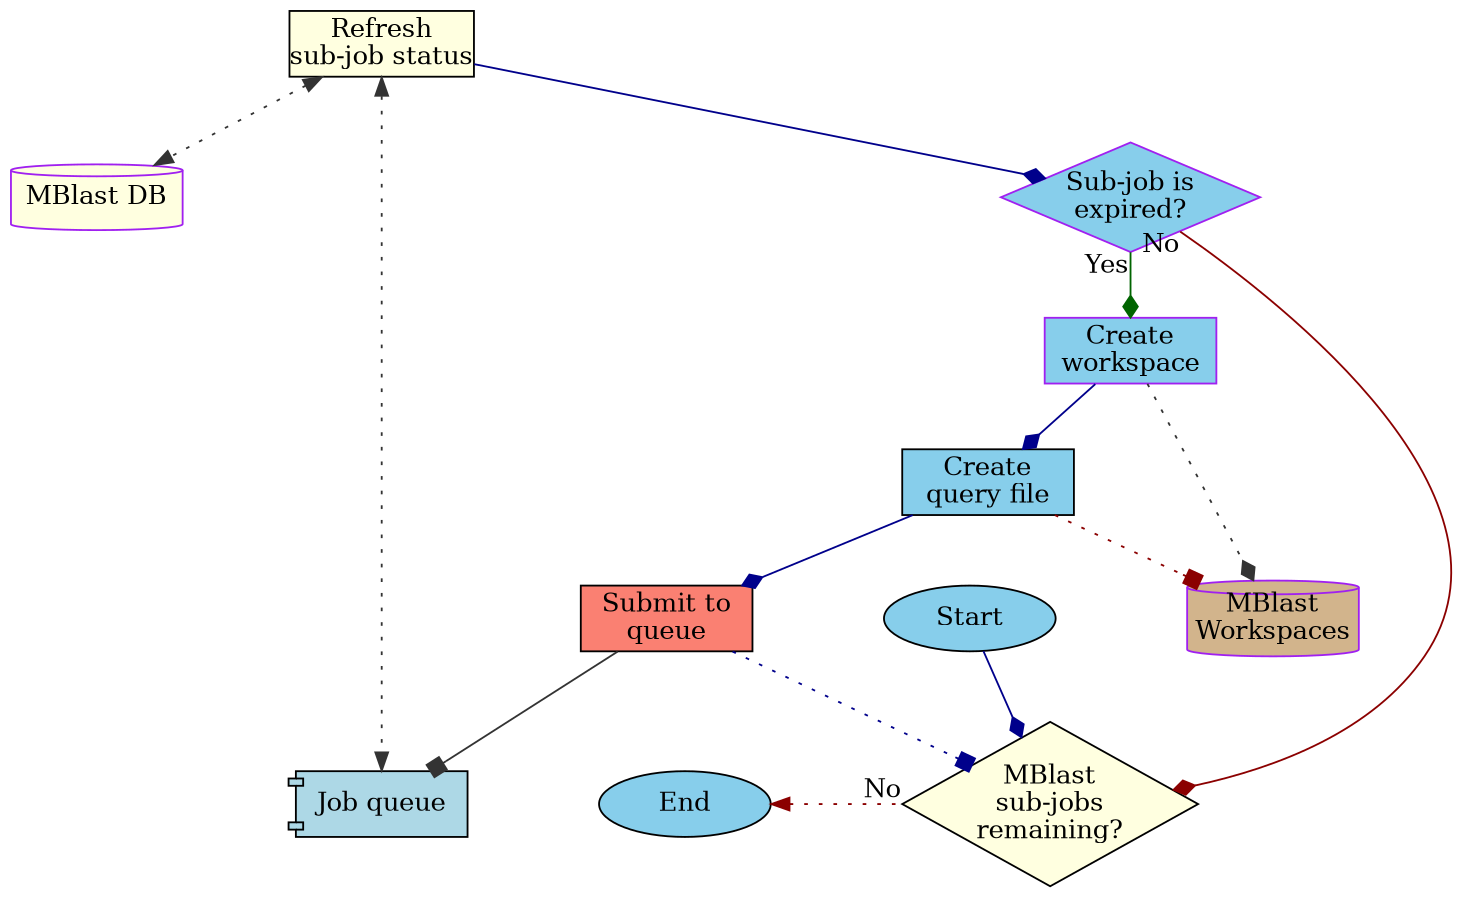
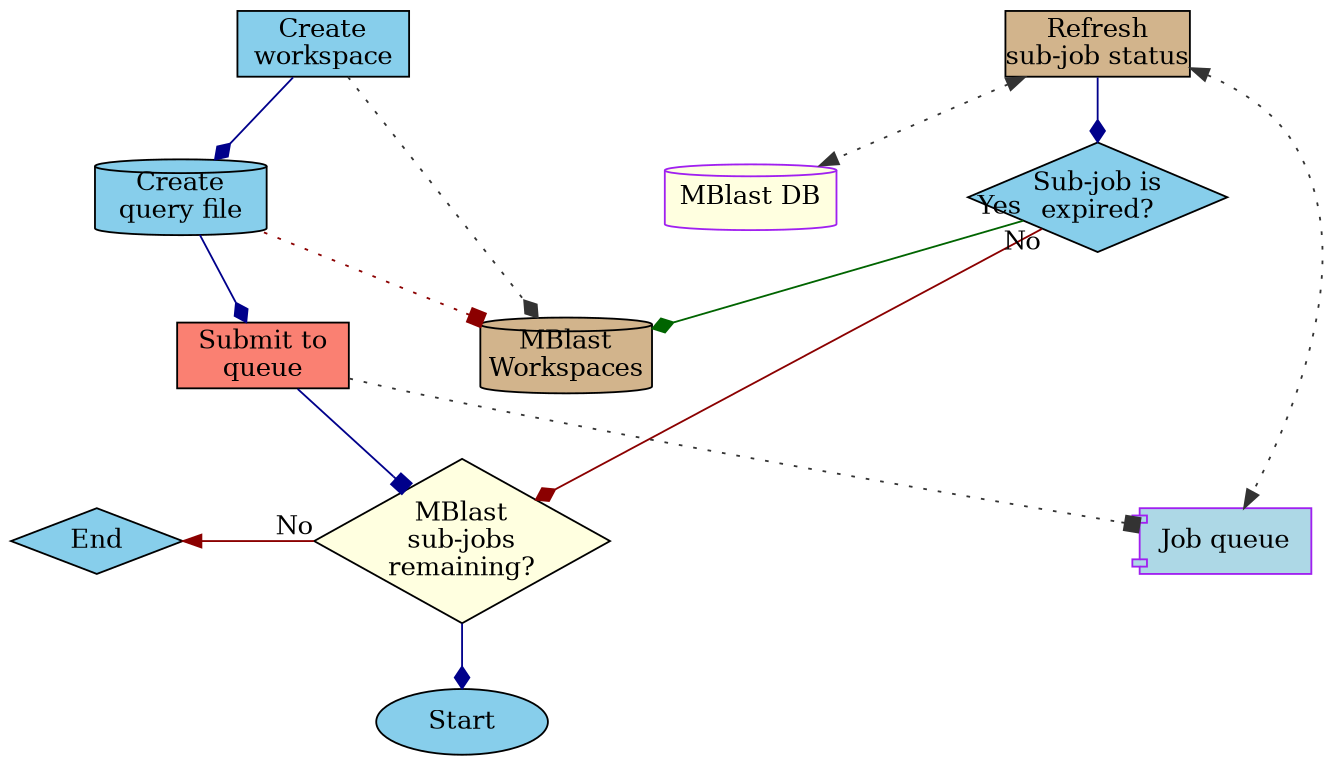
(382, 44) -> (1098, 44)
(1131, 197) -> (1098, 197)
(1131, 274) -> (849, 272)
(1131, 351) -> (323, 44)
(988, 482) -> (181, 197)
(1273, 618) -> (566, 355)
(998, 684) -> (462, 645)
(844, 704) -> (345, 433)
(532, 706) -> (734, 455)
(382, 804) -> (1226, 541)
(685, 804) -> (97, 541)
(846, 804) -> (258, 541)
